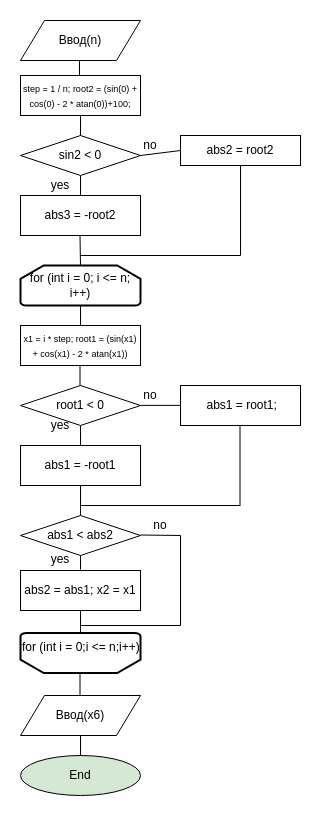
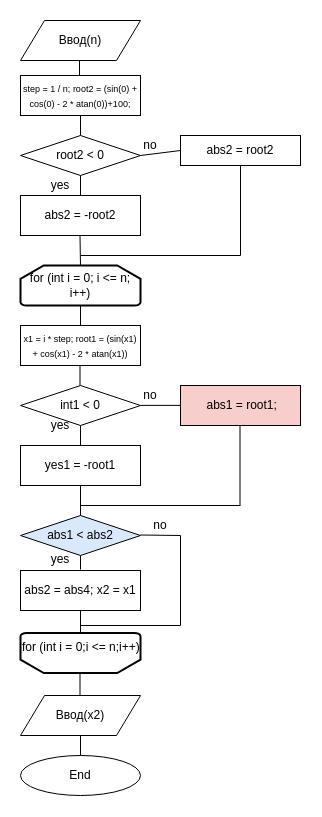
(81, 156) -> (81, 156)
(81, 216) -> (81, 216)
(81, 406) -> (81, 406)
(241, 406) -> (241, 406)
(81, 466) -> (81, 466)
(81, 536) -> (81, 536)
(81, 591) -> (81, 591)
(81, 716) -> (81, 716)
(81, 776) -> (81, 776)
